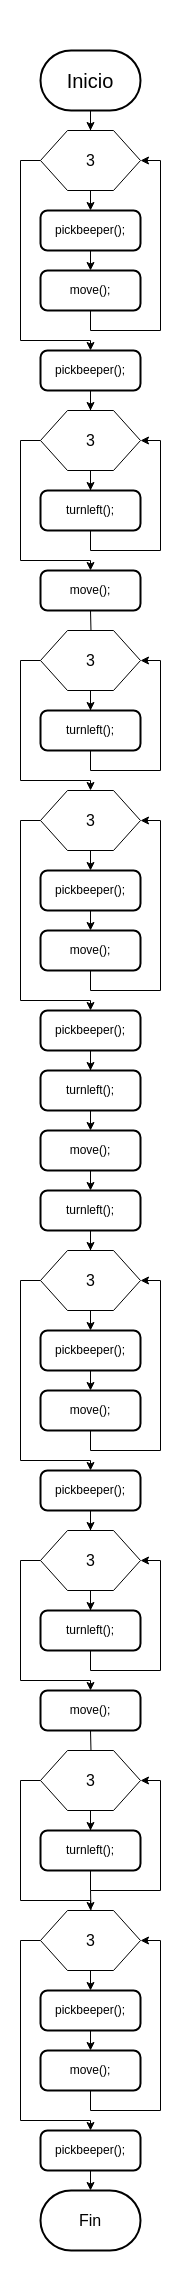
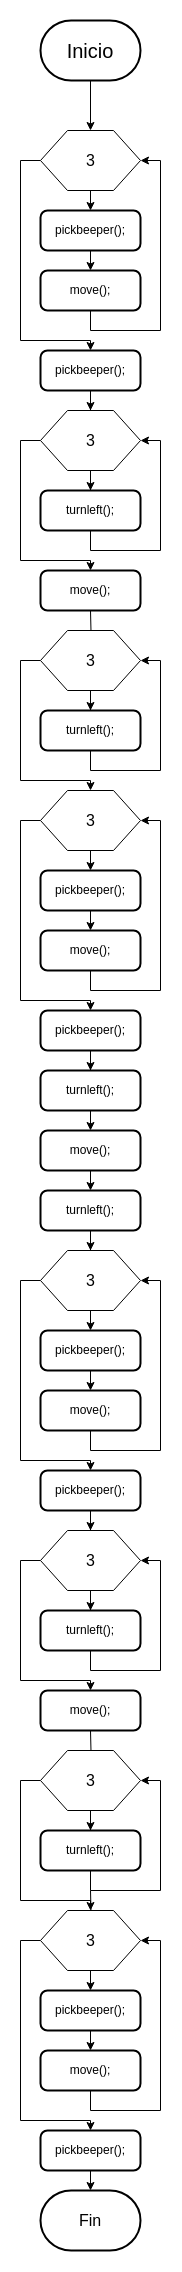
(91, 81) -> (91, 51)
